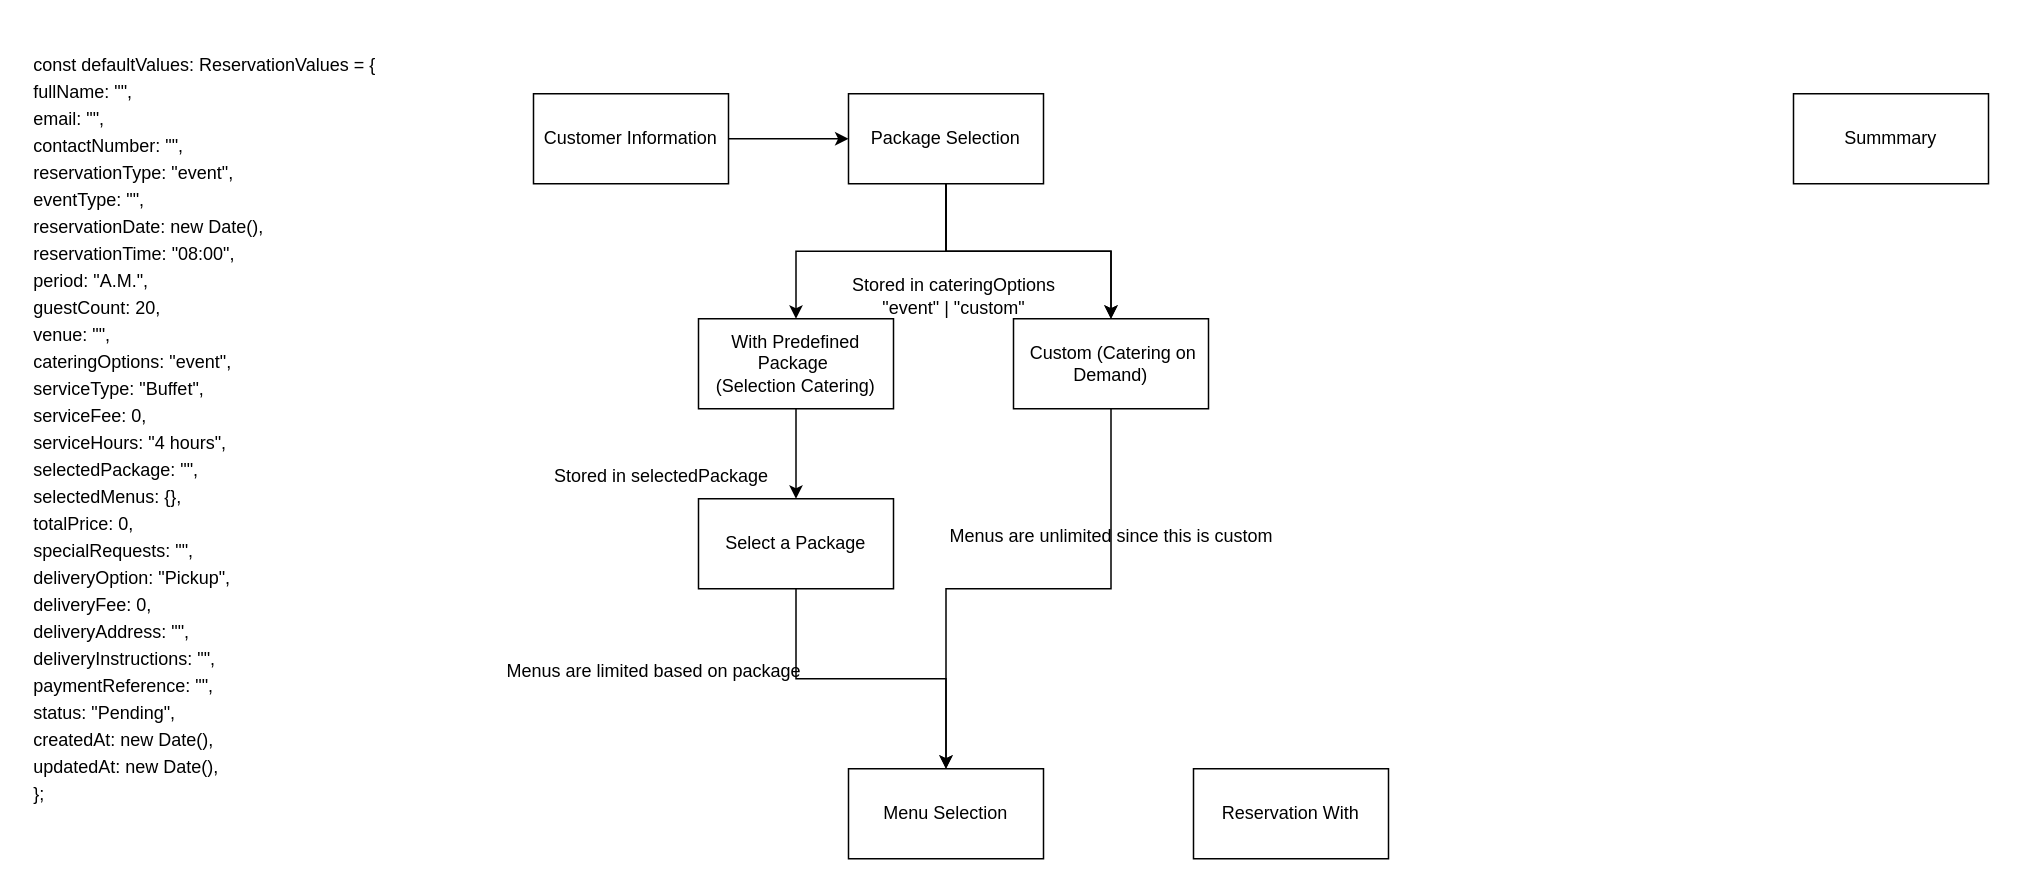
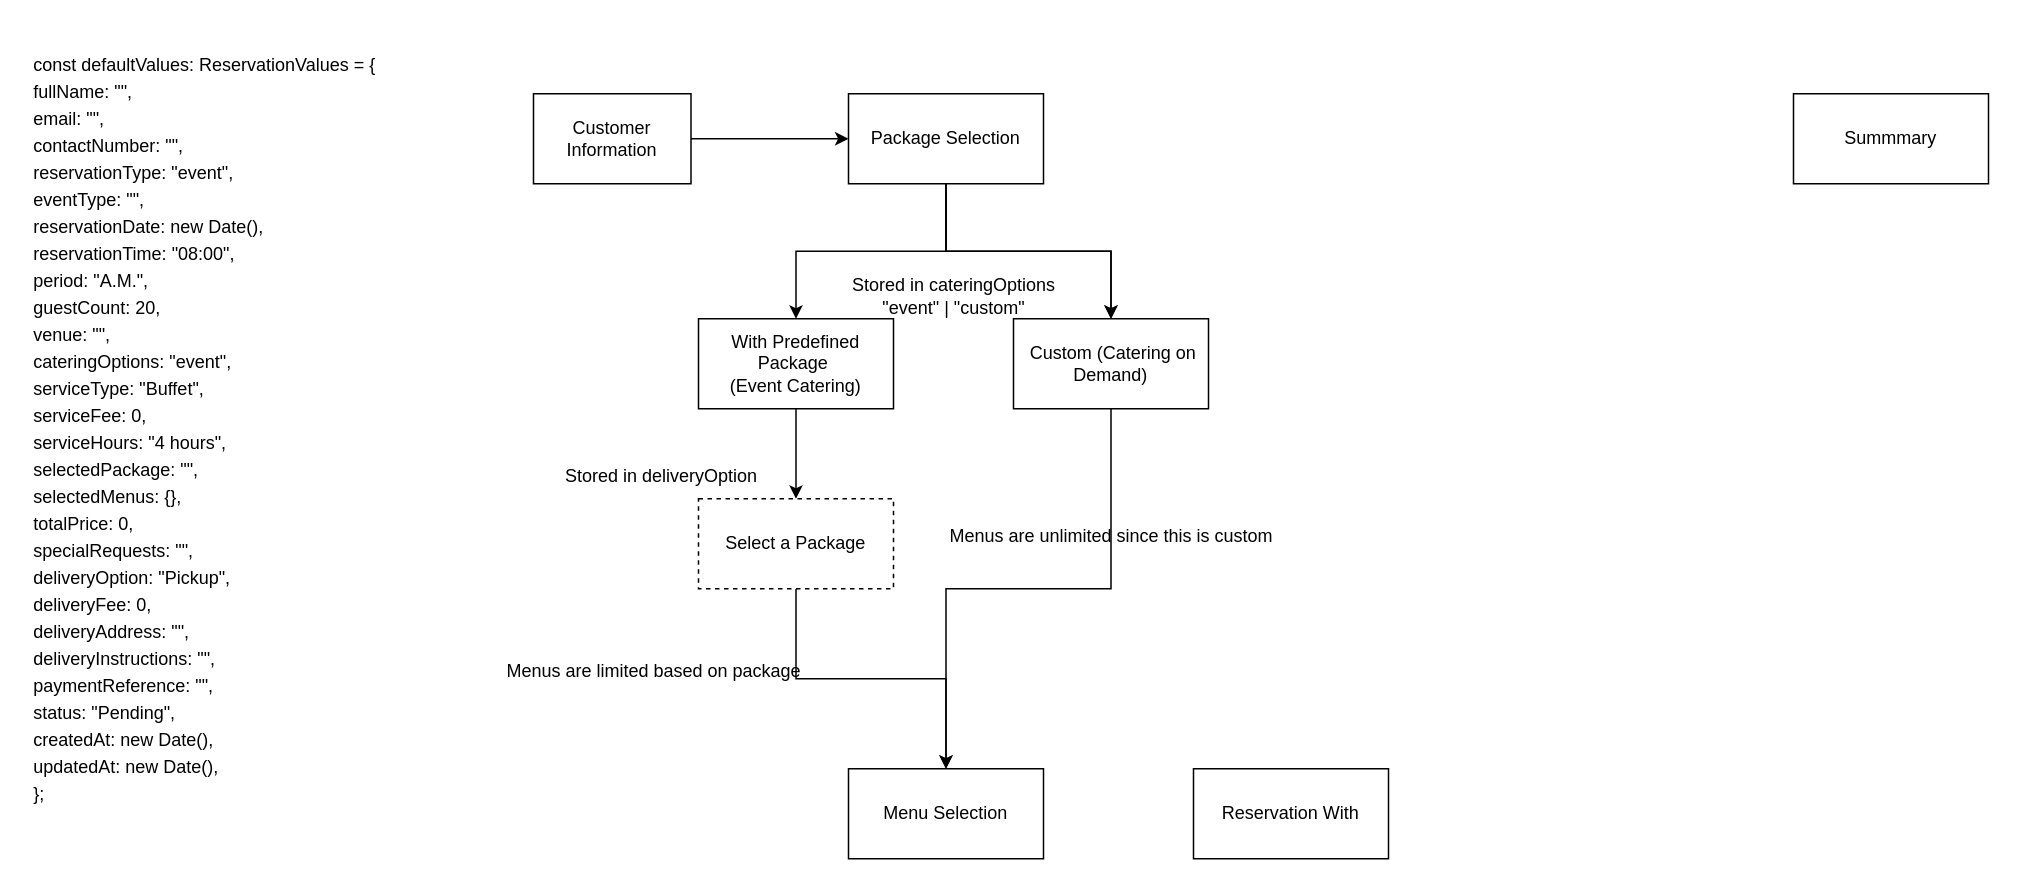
(631, 139) -> (612, 139)
(796, 364) -> (796, 364)
(662, 476) -> (662, 476)
(796, 544) -> (796, 544)
